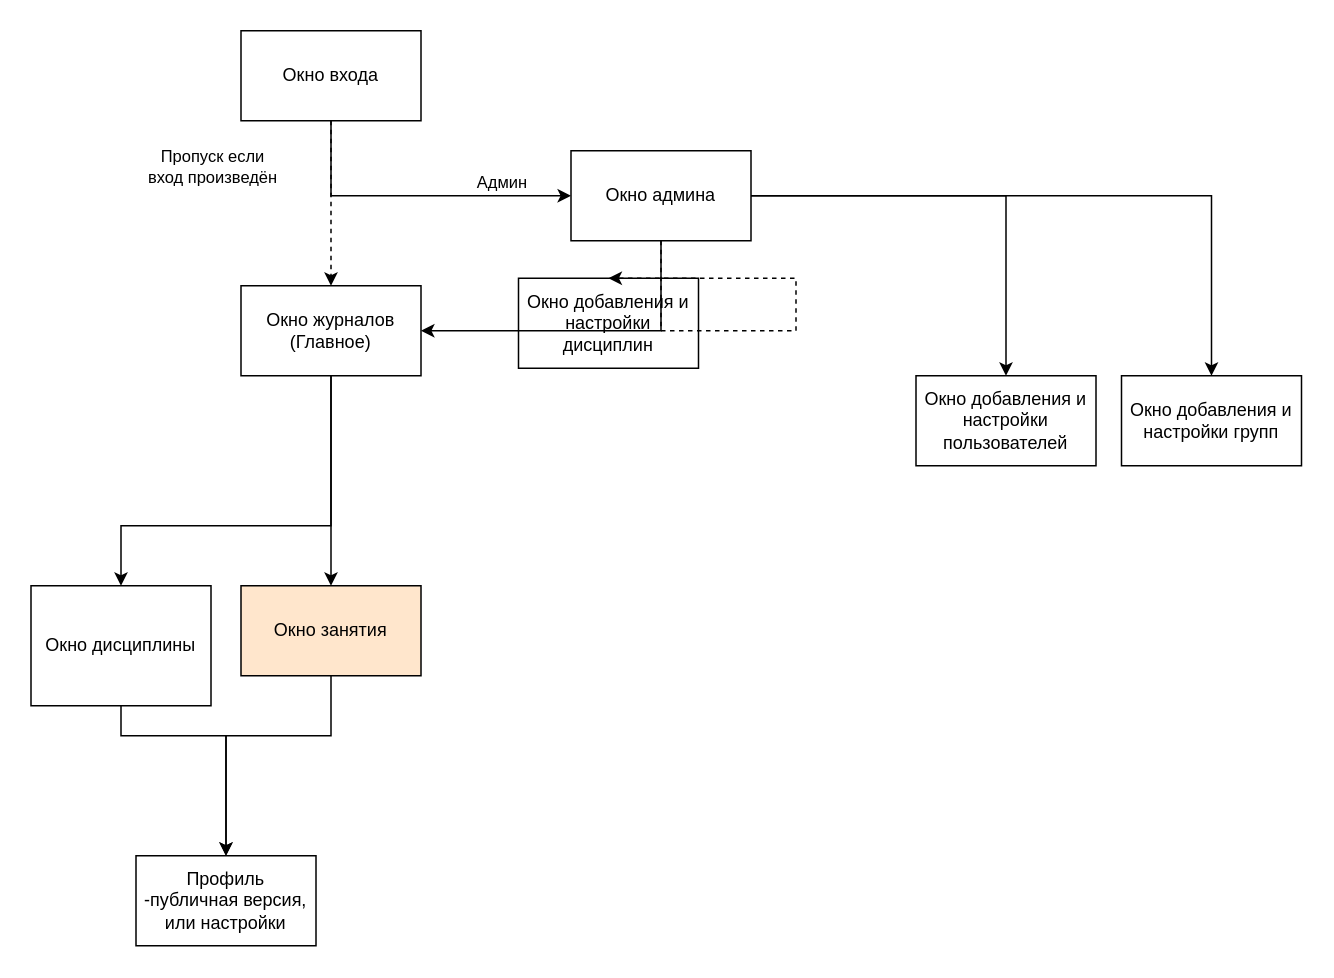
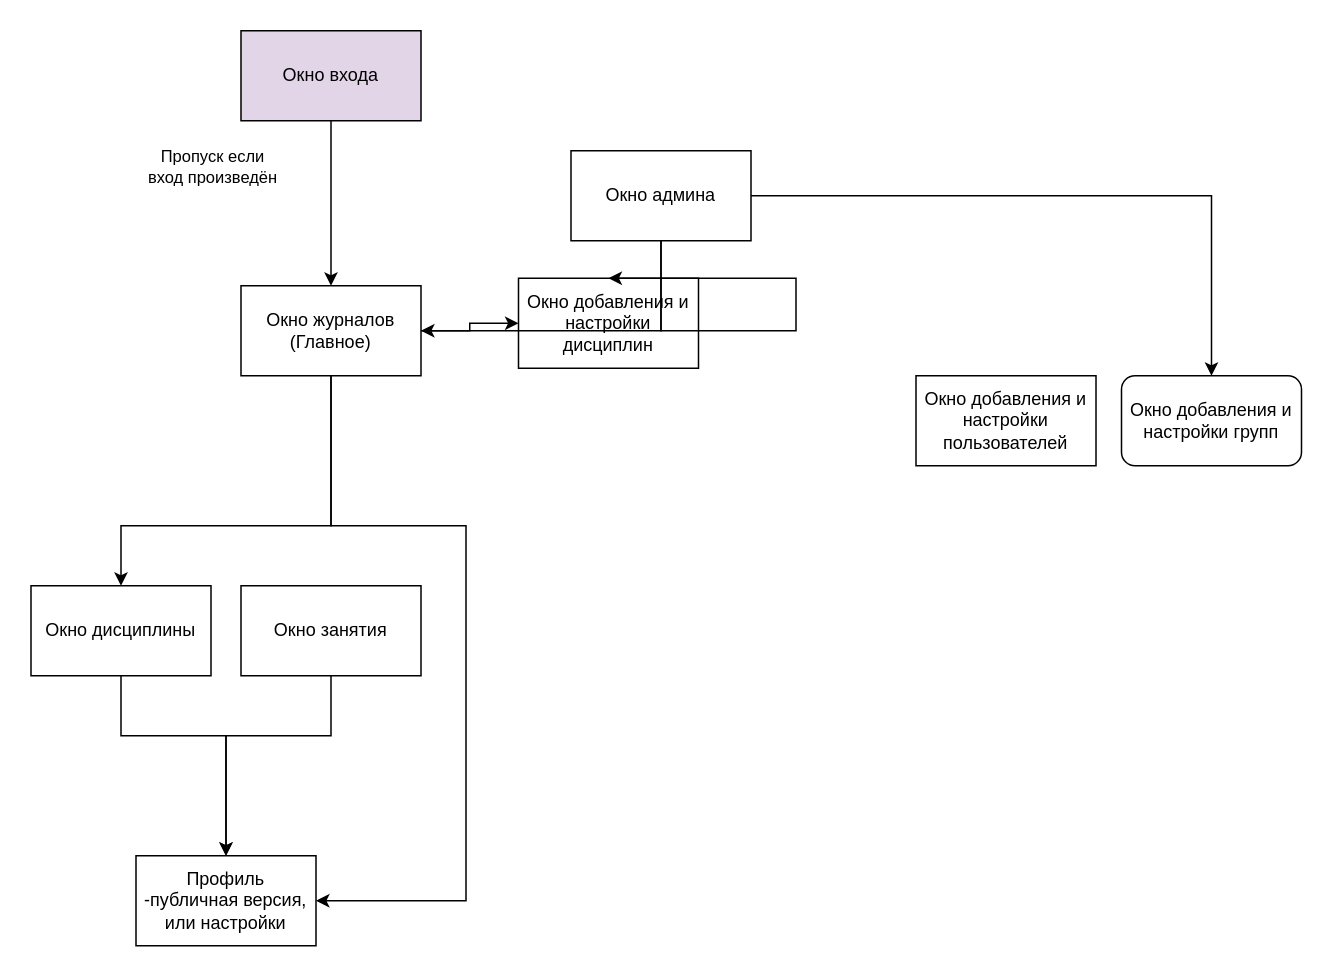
(331, 76) -> (331, 76)
(447, 196) -> none
(331, 236) -> (331, 236)
(1006, 282) -> none
(796, 322) -> (796, 322)
(1211, 421) -> (1211, 421)
(331, 552) -> (488, 323)
(331, 631) -> (331, 631)
(121, 646) -> (121, 631)
none -> (466, 717)
